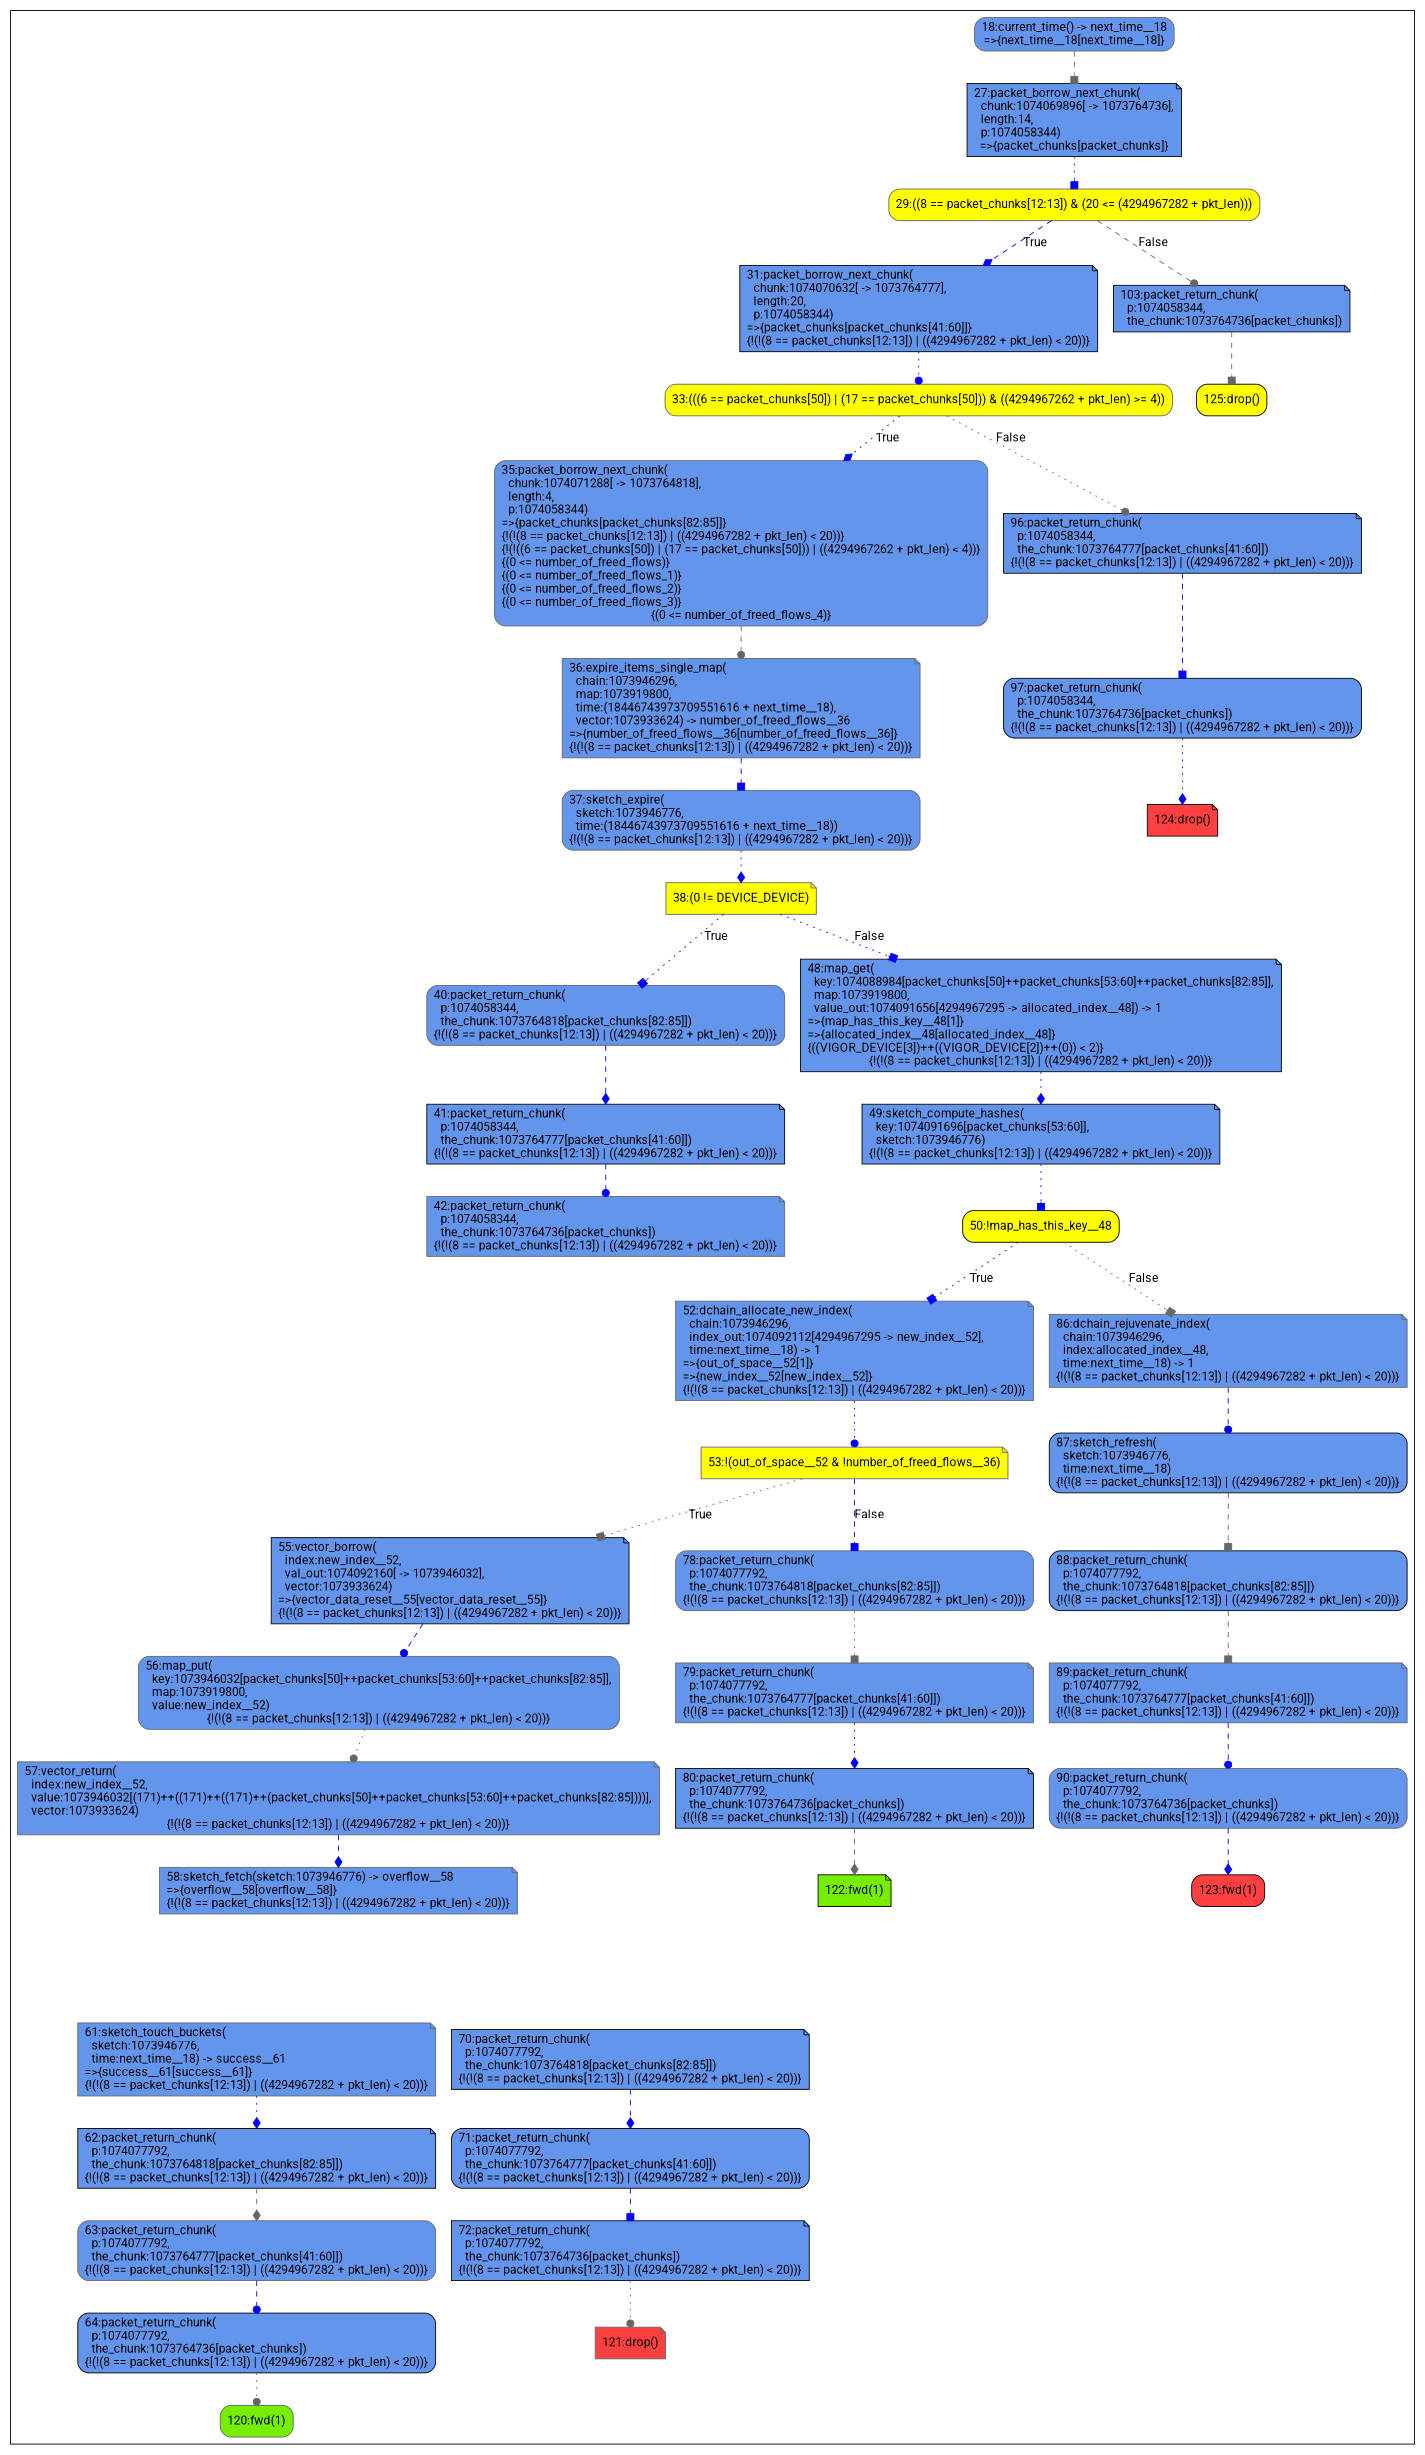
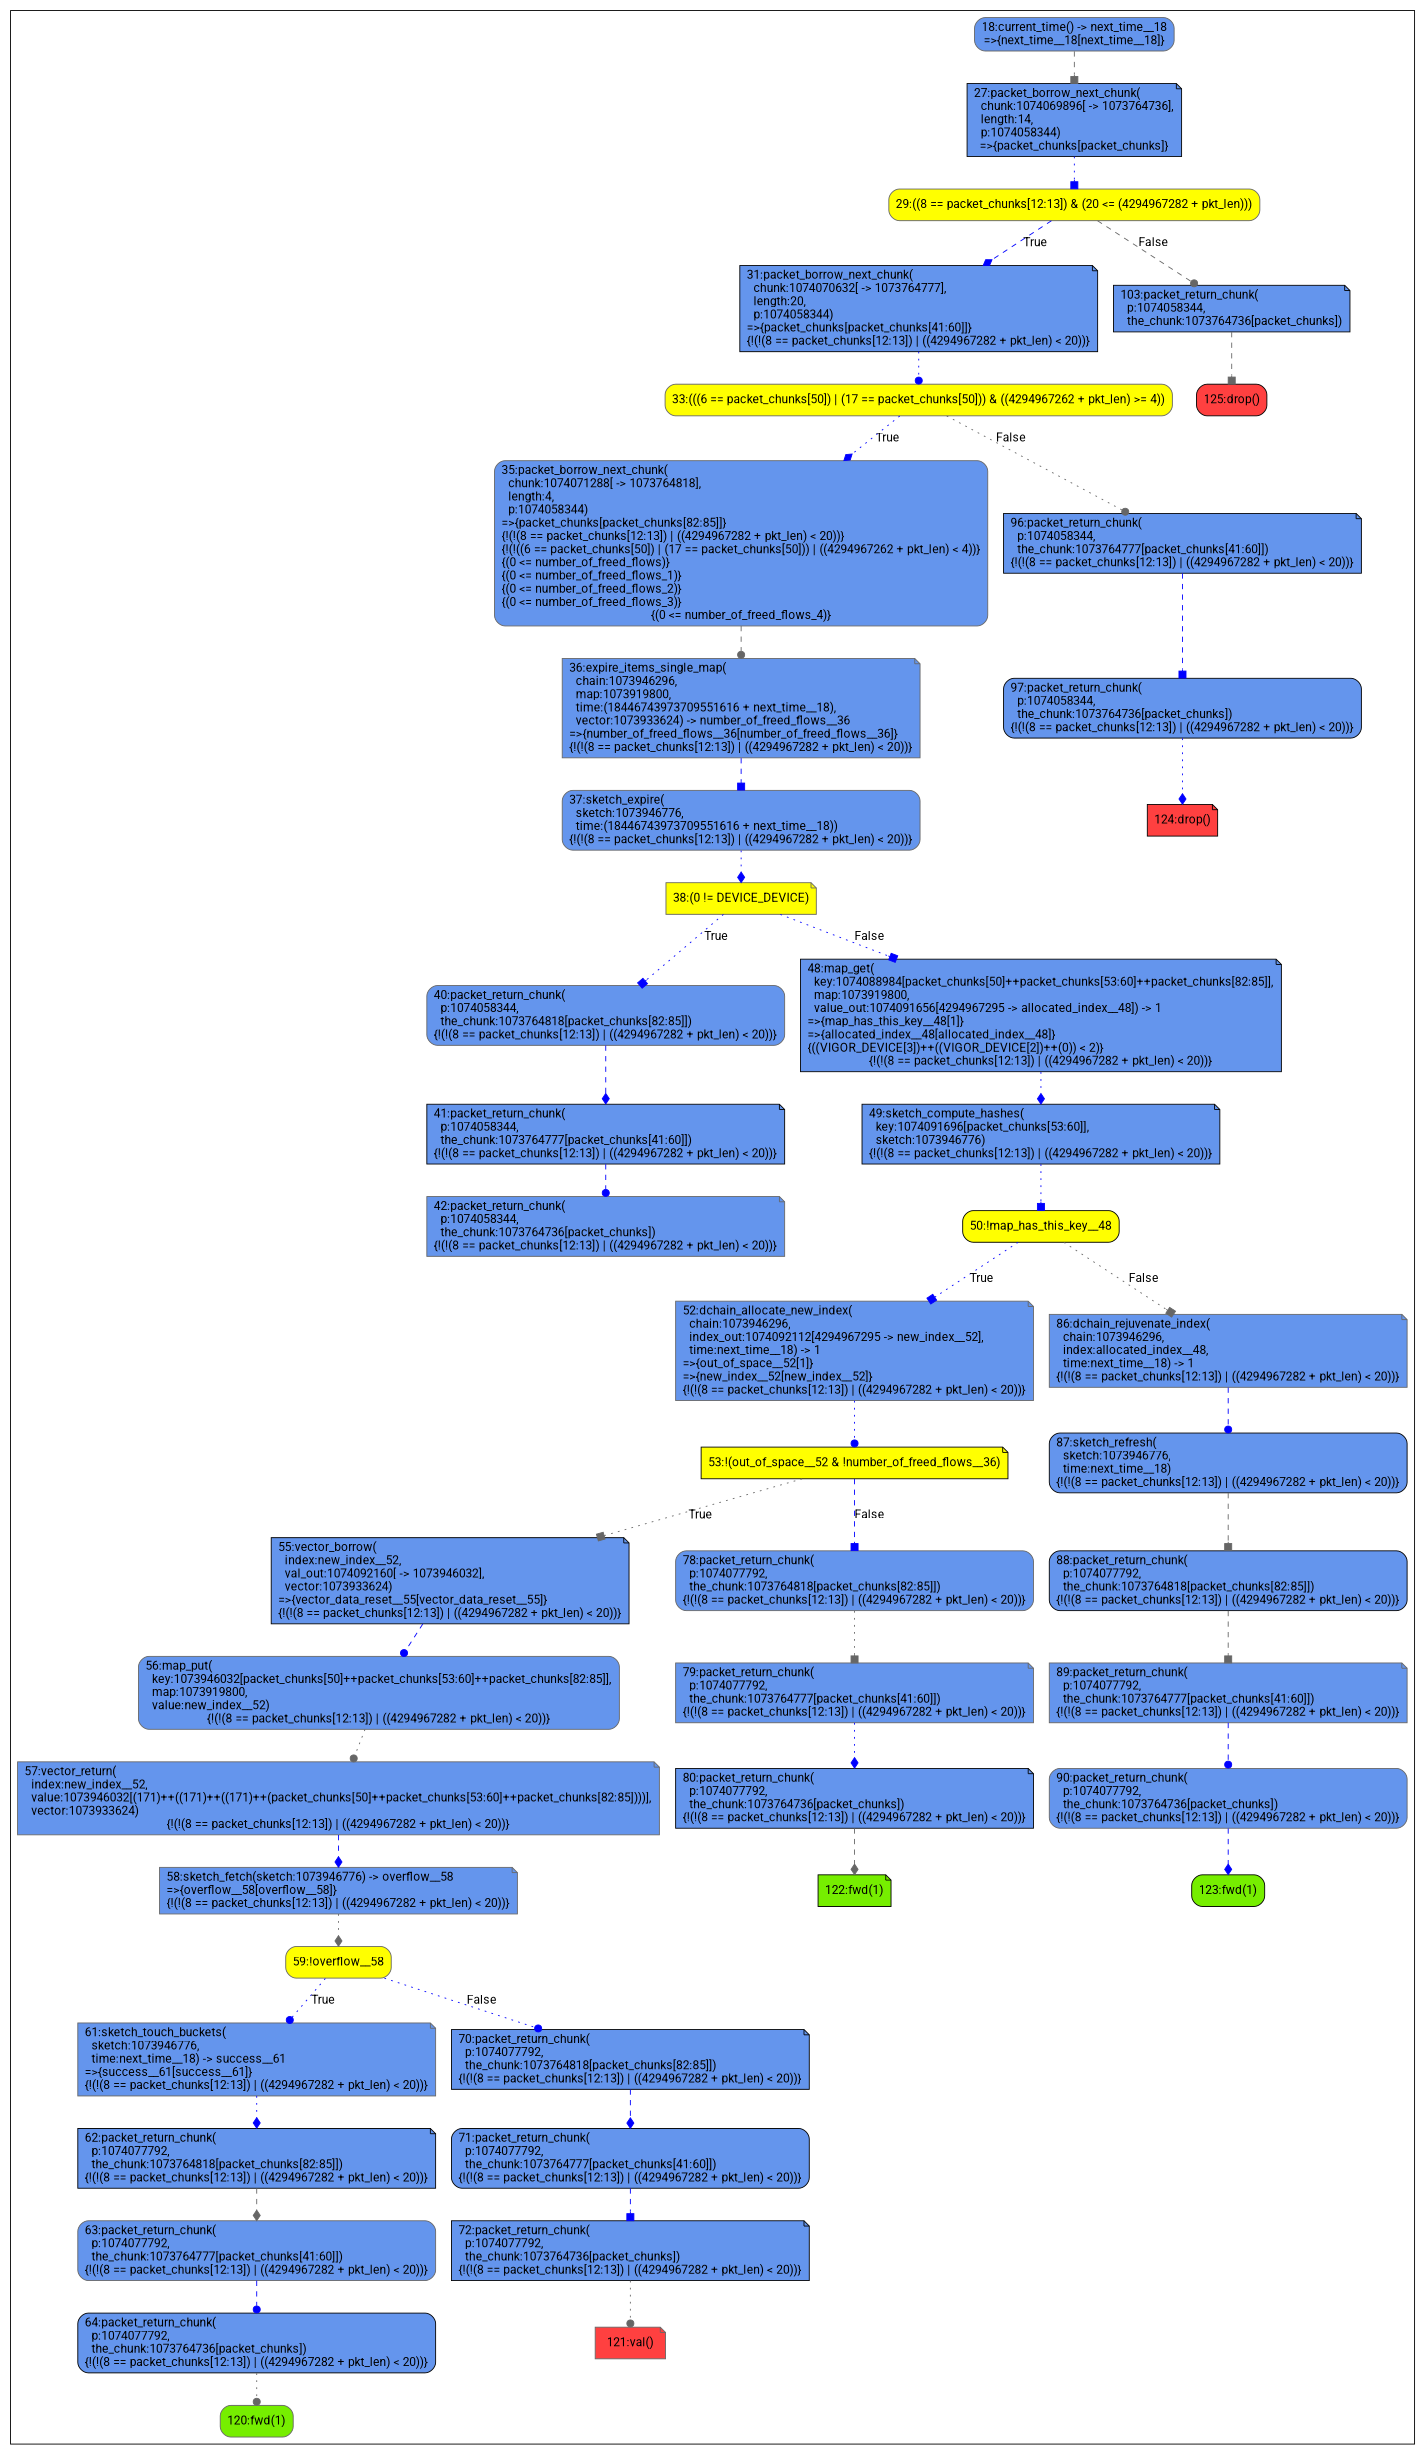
(1232, 400) -> (1232, 400)
(855, 1463) -> (855, 1463)
(1228, 1891) -> (1228, 1891)
none -> (338, 1962)
(630, 2343) -> (630, 2343)
